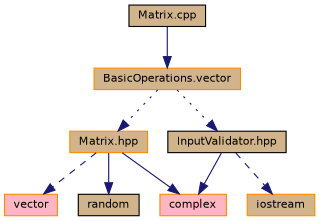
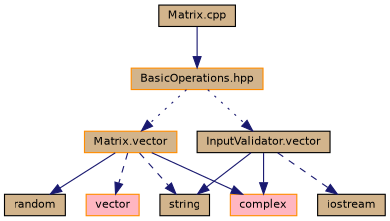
(167, 79) -> (197, 79)
(109, 142) -> (131, 142)
(227, 142) -> (264, 142)
none -> (185, 205)
(281, 205) -> (351, 205)
